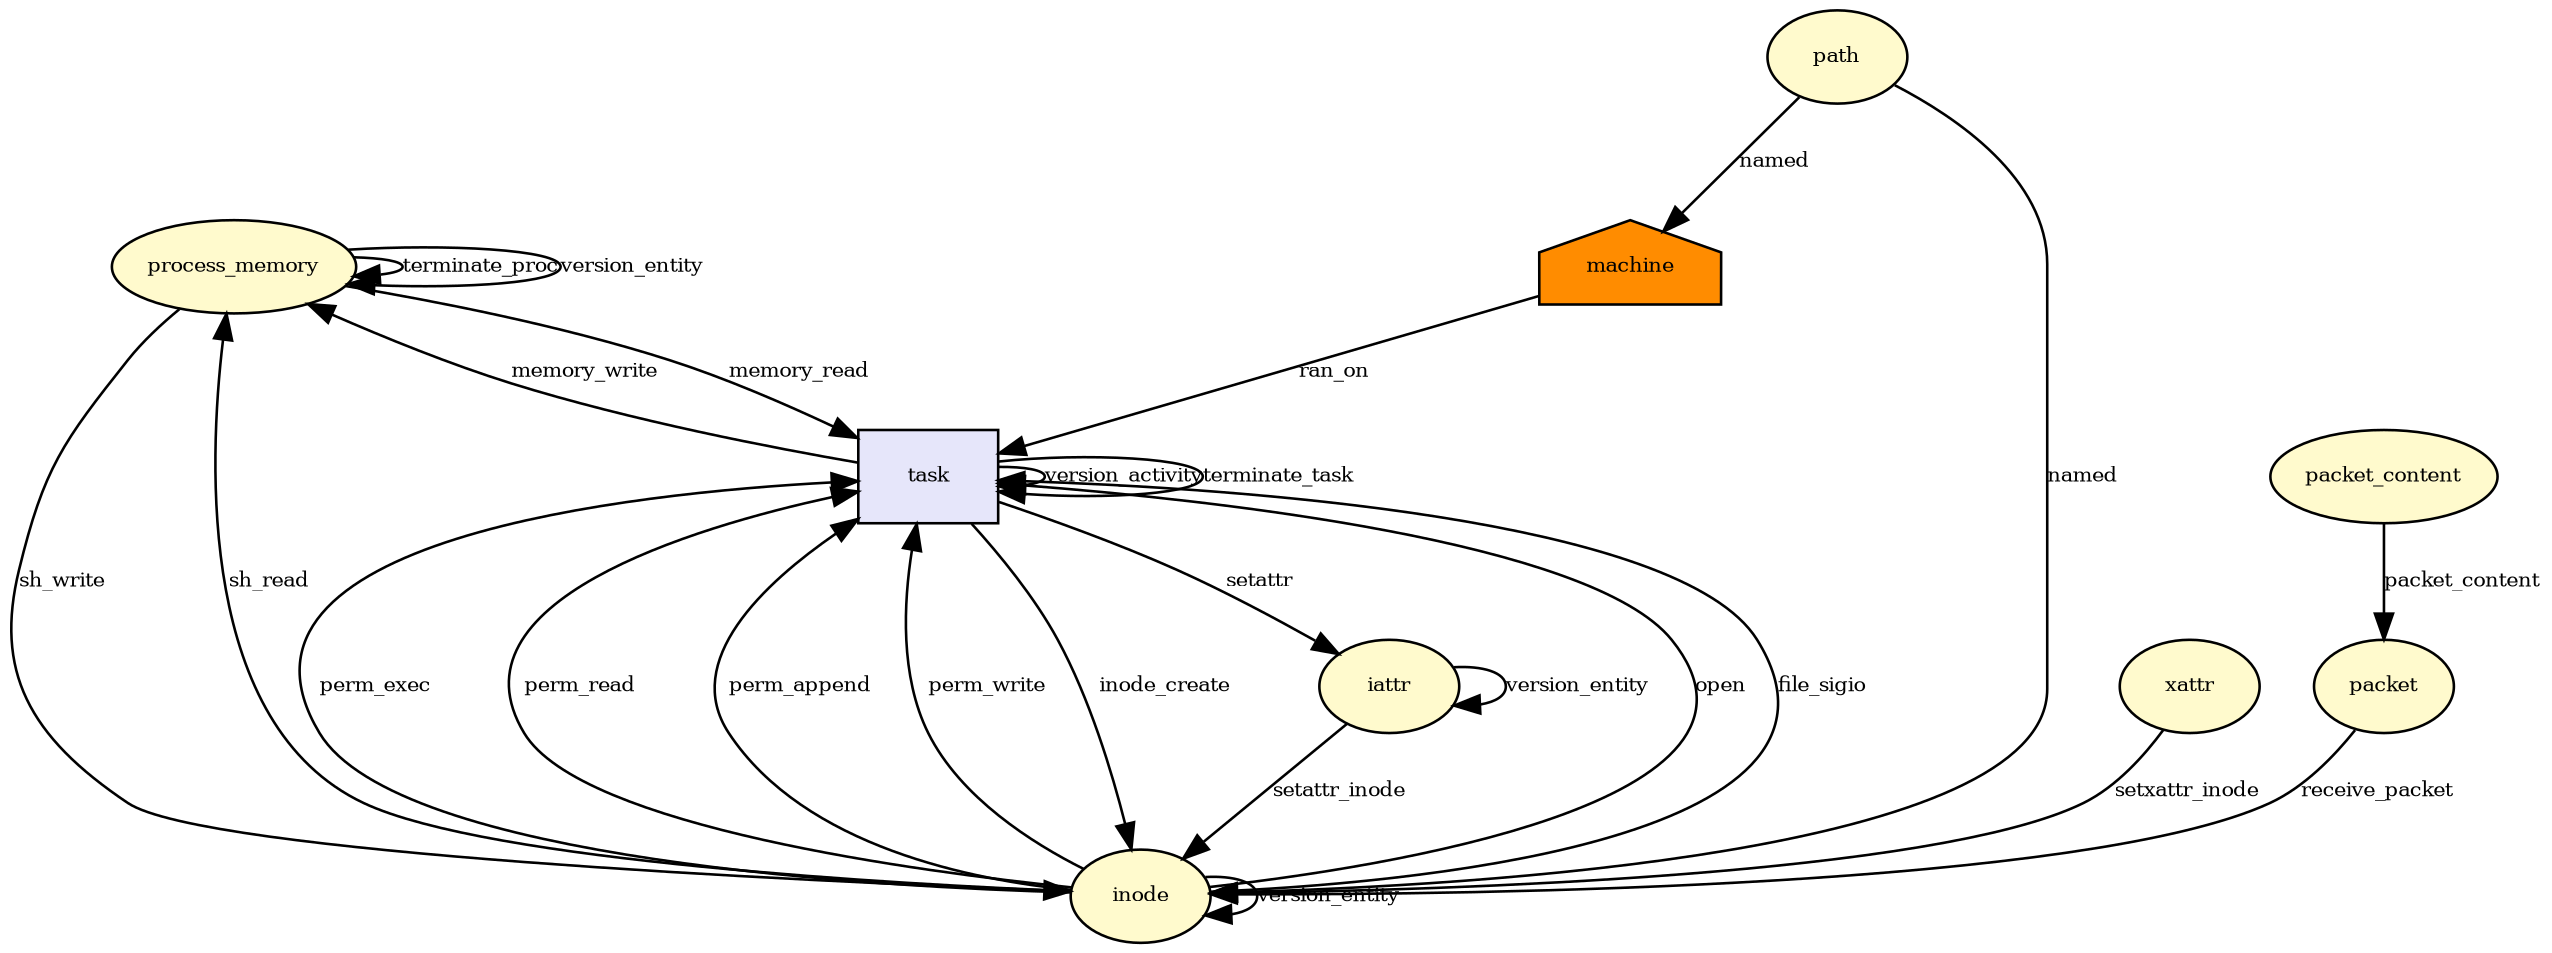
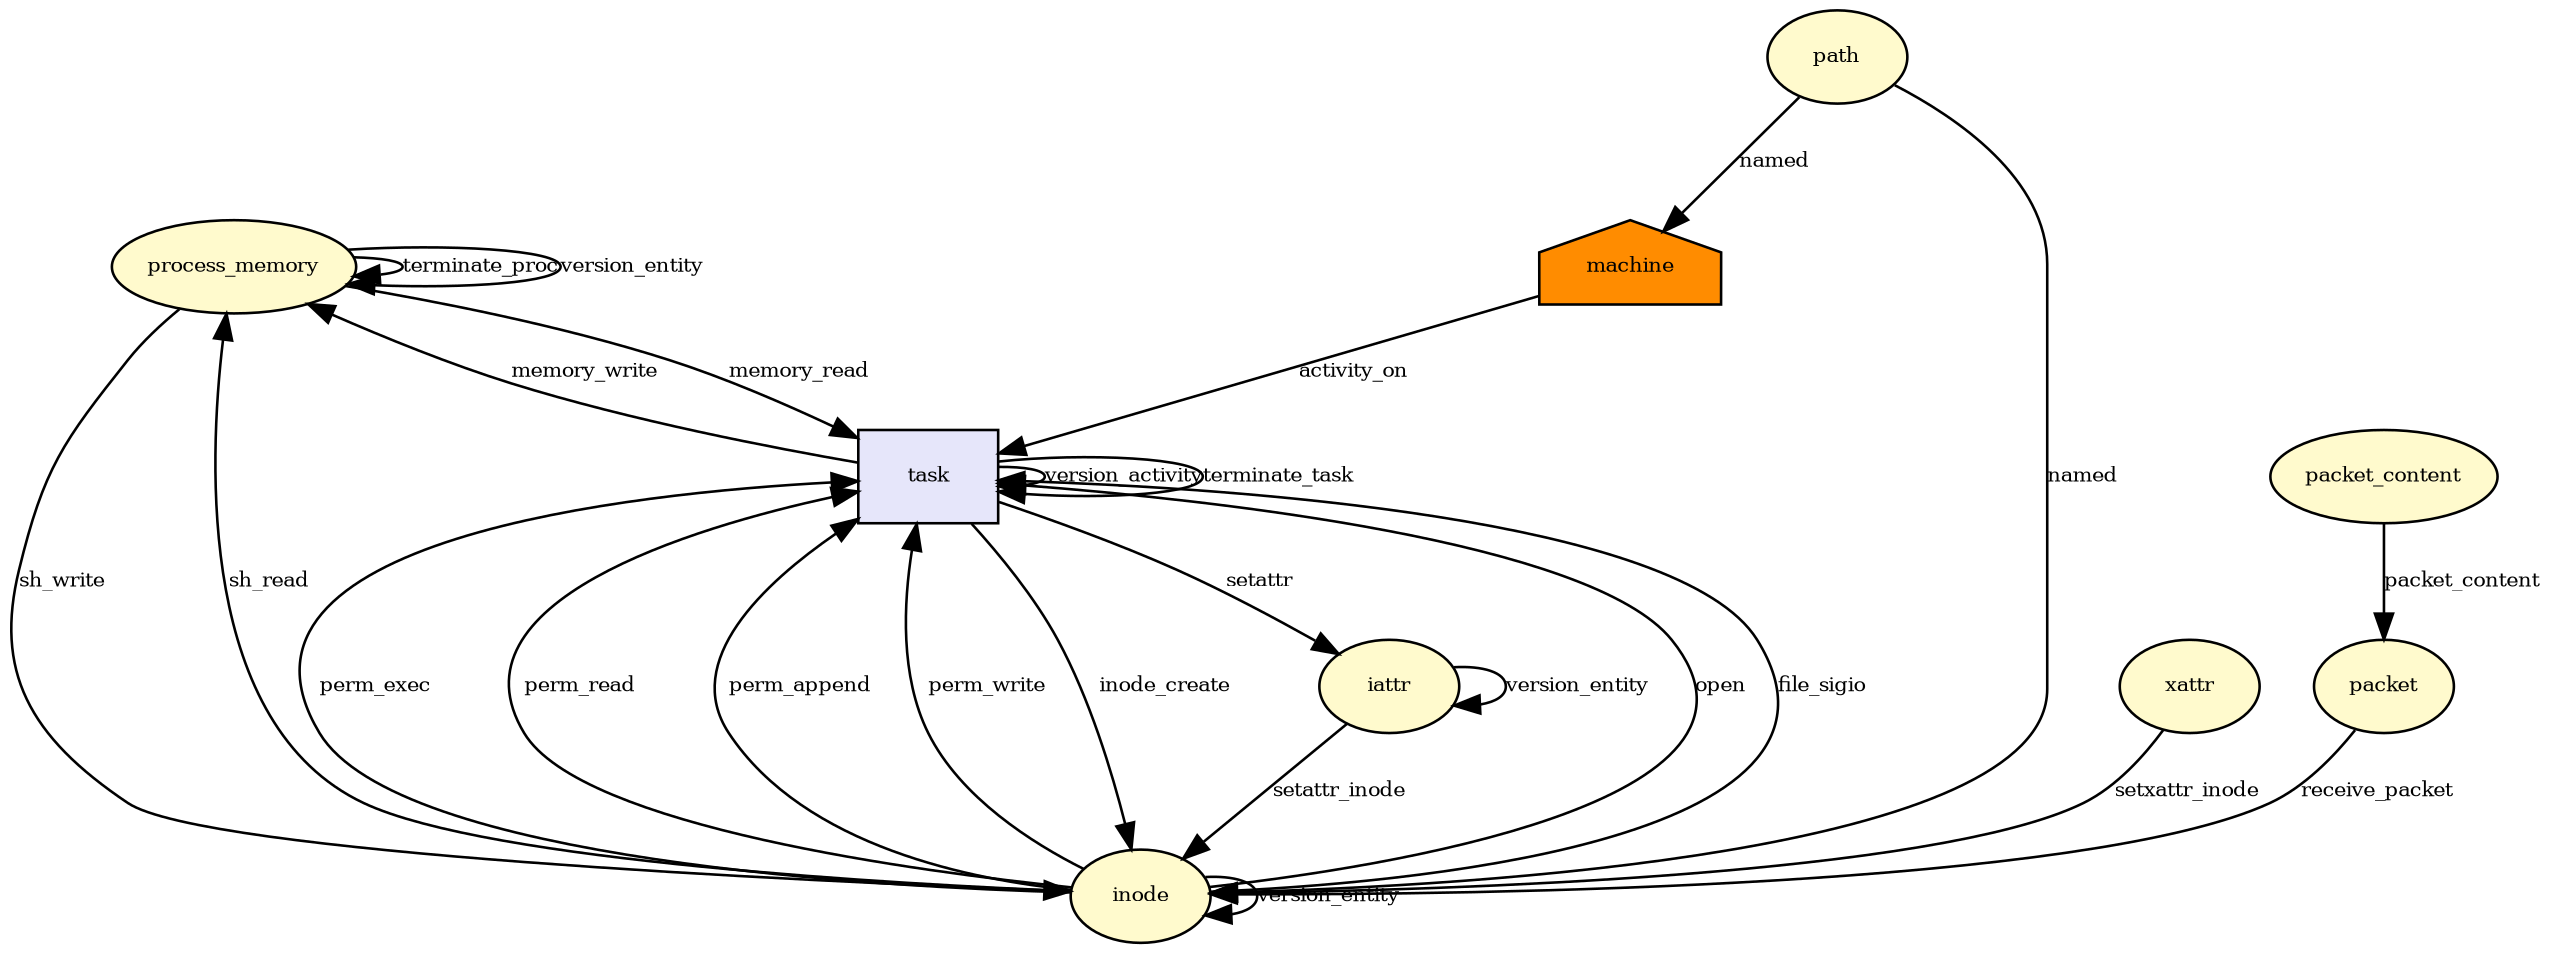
(1335, 372) -> (1354, 372)
